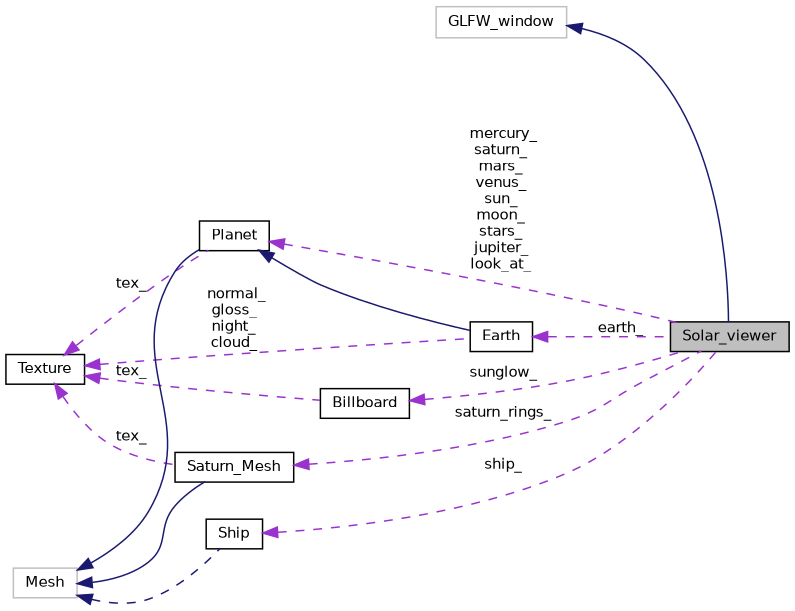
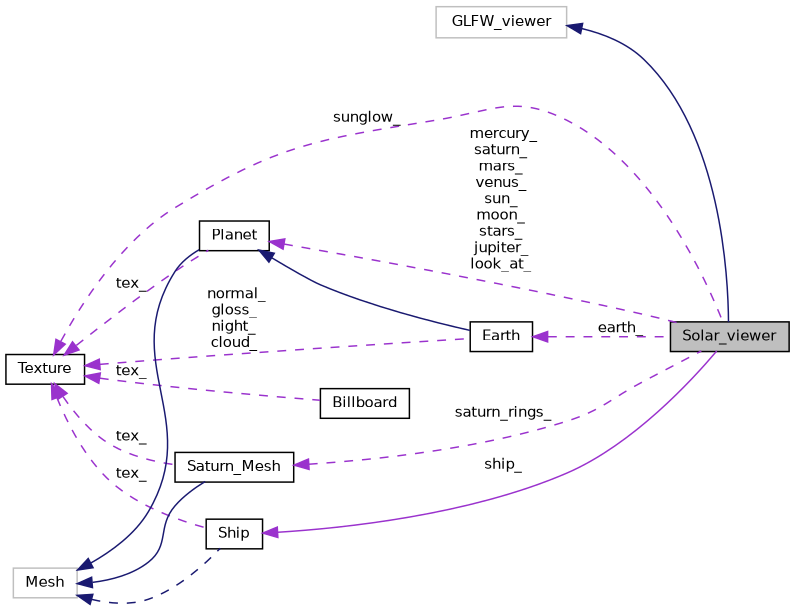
(501, 22) -> (501, 22)
(556, 383) -> (406, 125)
none -> (113, 484)
(519, 491) -> (519, 491)
